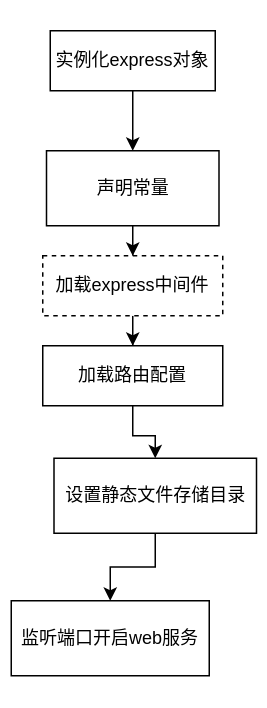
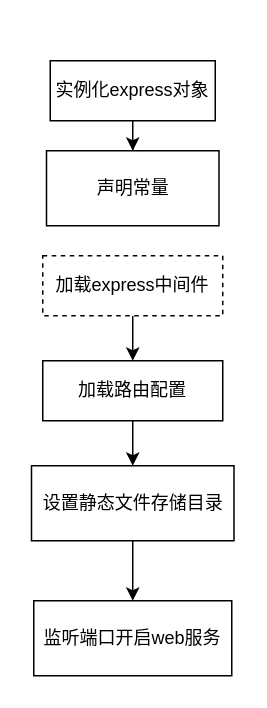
(133, 61) -> (133, 91)
(133, 246) -> none
(133, 376) -> (133, 391)
(155, 496) -> (133, 503)
(110, 638) -> (133, 638)
